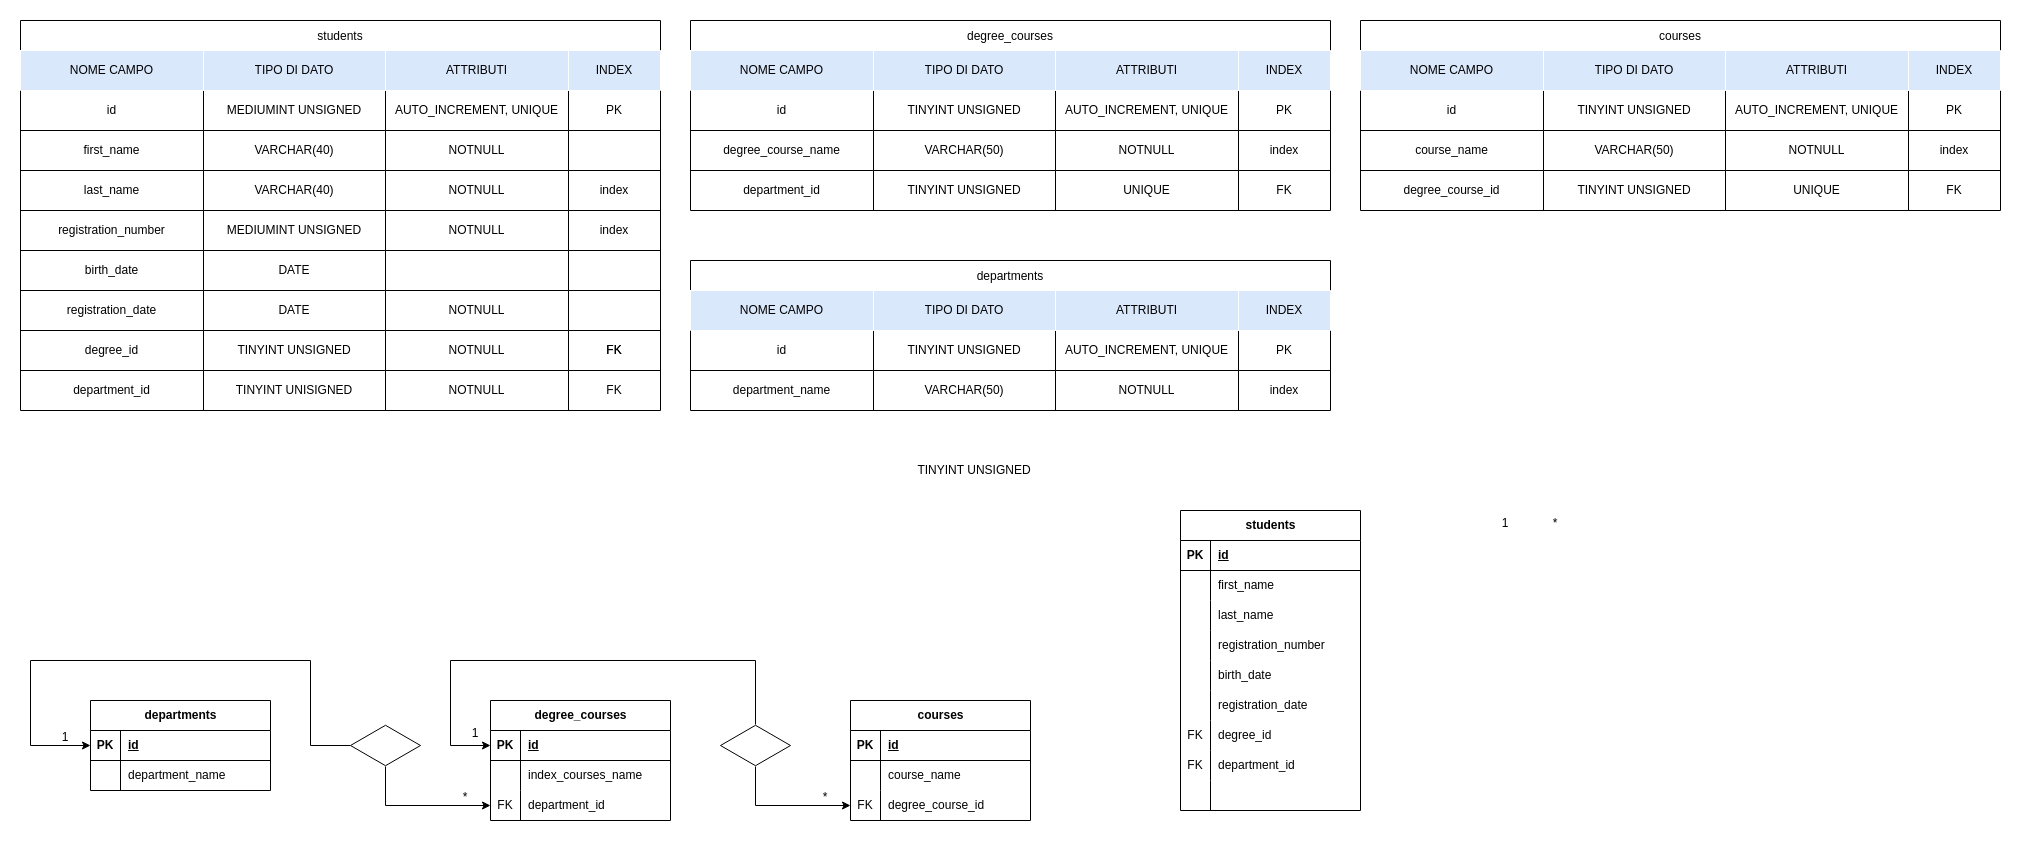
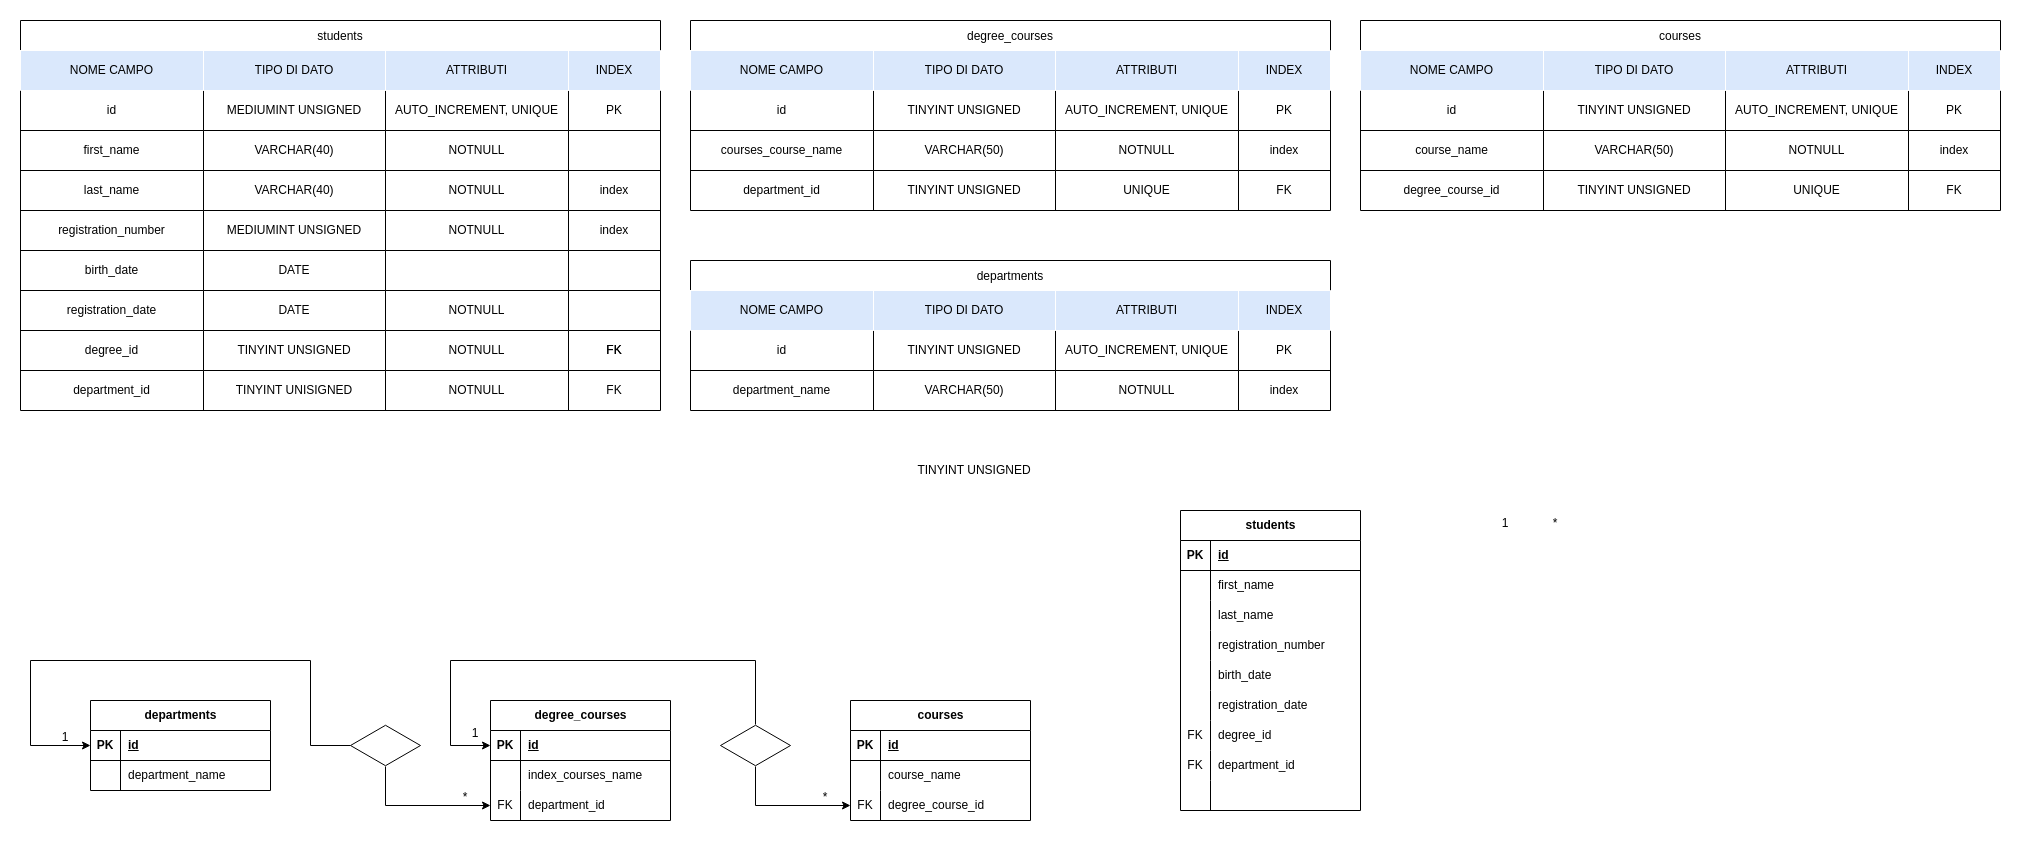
(782, 151) -> (782, 151)
